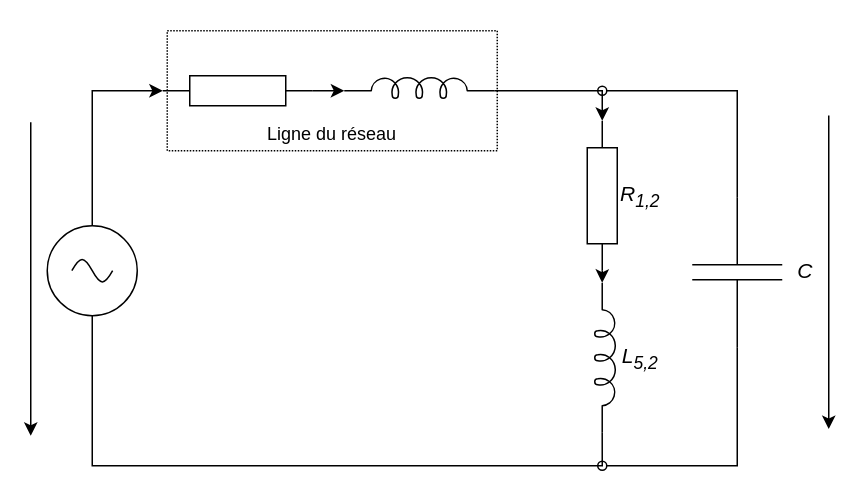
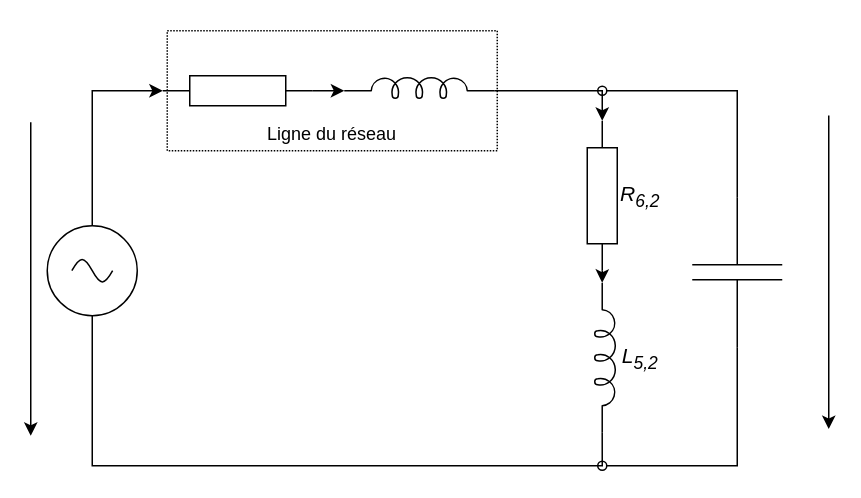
(641, 196) -> (641, 196)
(805, 271) -> none
